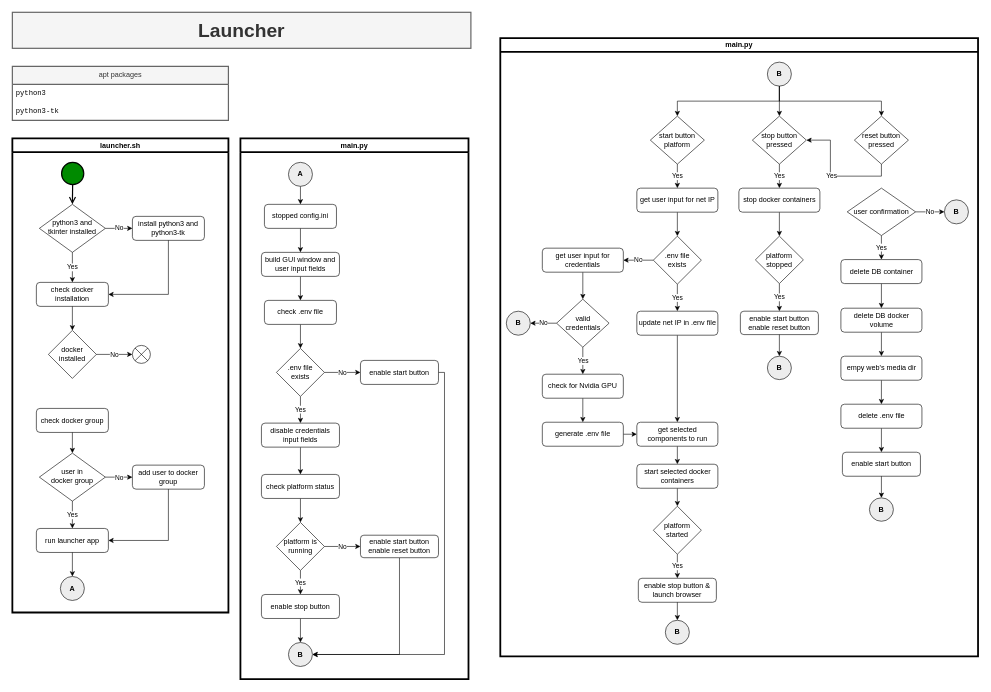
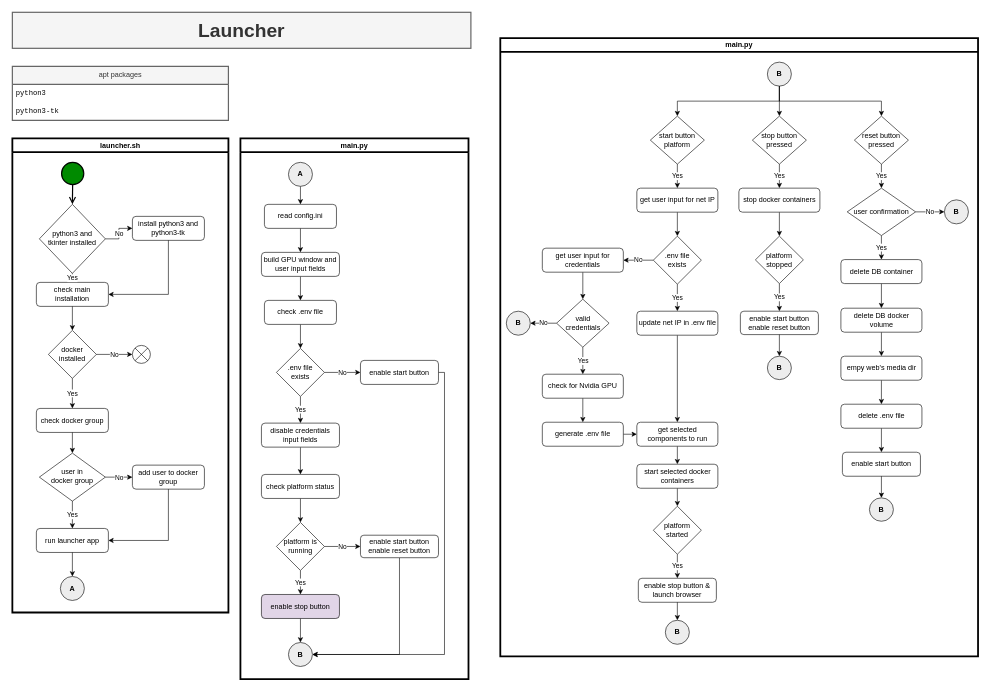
(830, 161) -> (881, 177)
(300, 216) -> (300, 216)
(72, 228) -> (72, 239)
(300, 264) -> (300, 264)
(72, 294) -> (72, 294)
none -> (72, 391)
(300, 606) -> (300, 606)
